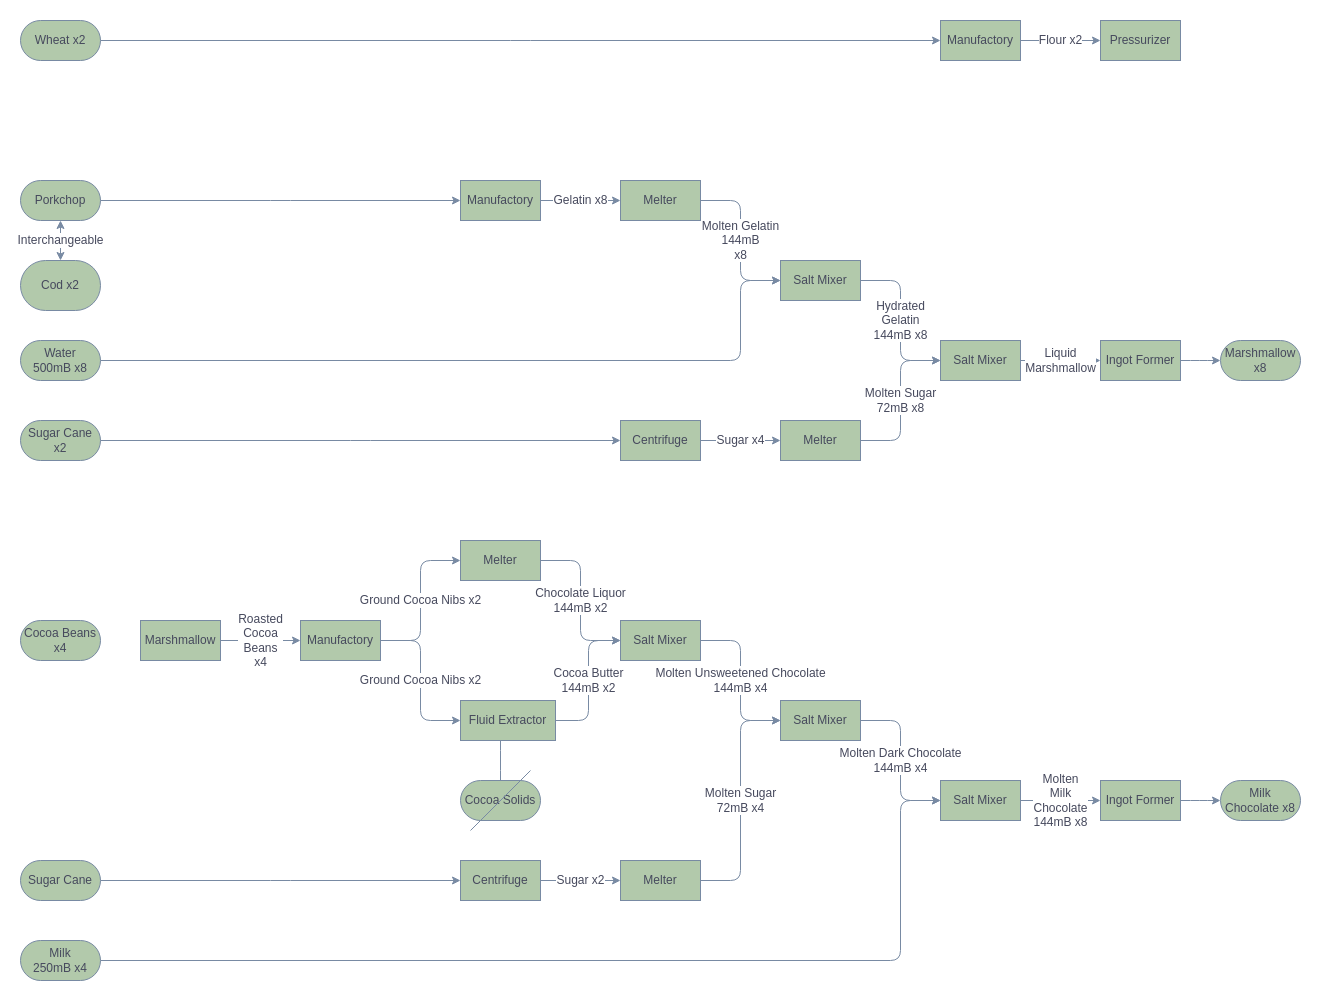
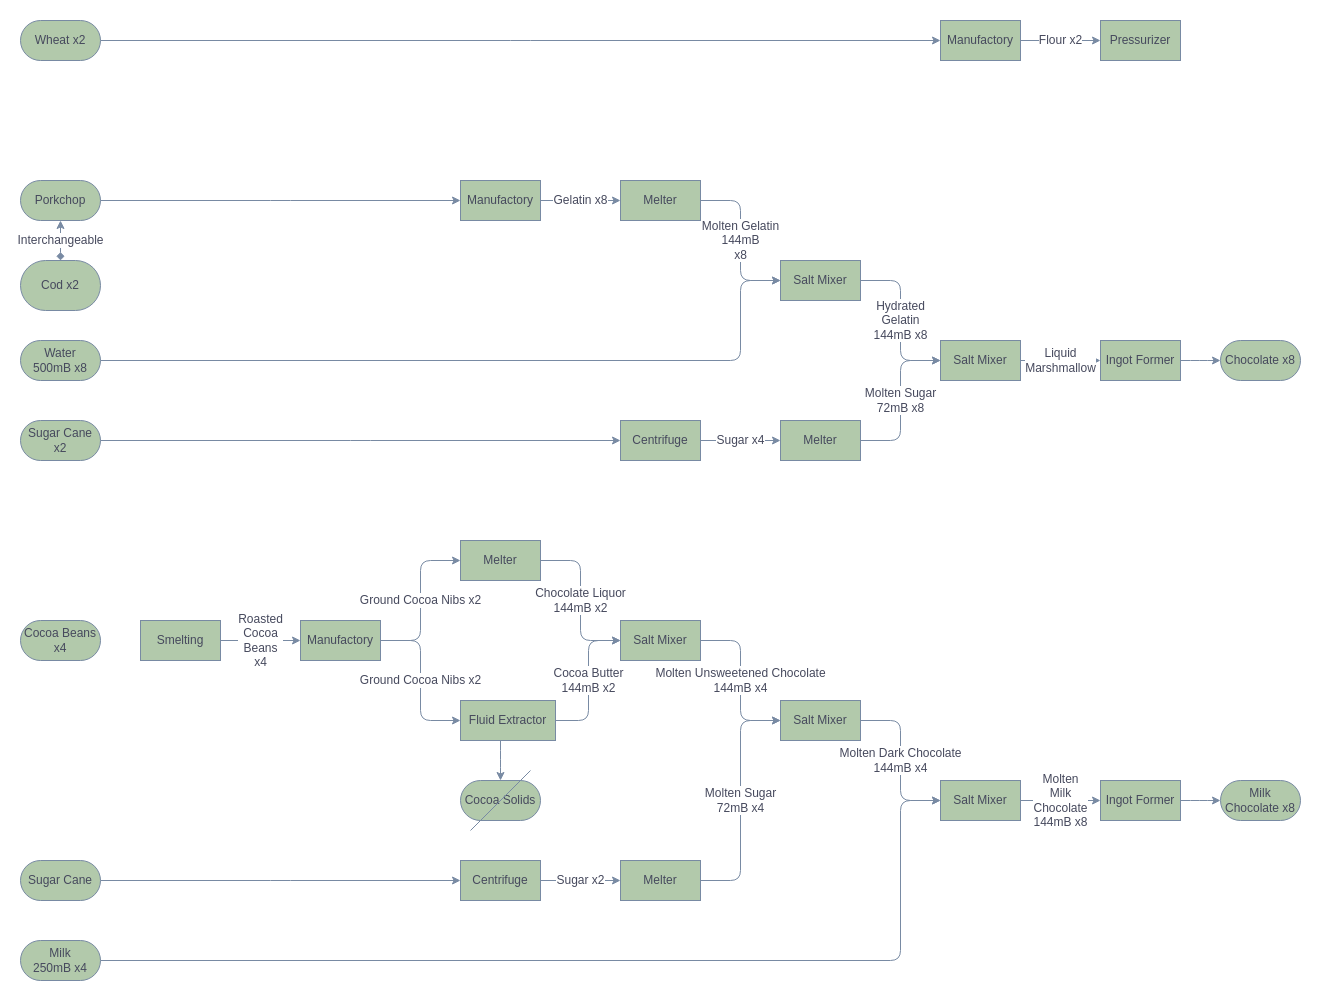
(61, 252) -> (61, 252)
(1261, 361) -> (1261, 361)
(181, 641) -> (181, 641)
(501, 775) -> (501, 772)
